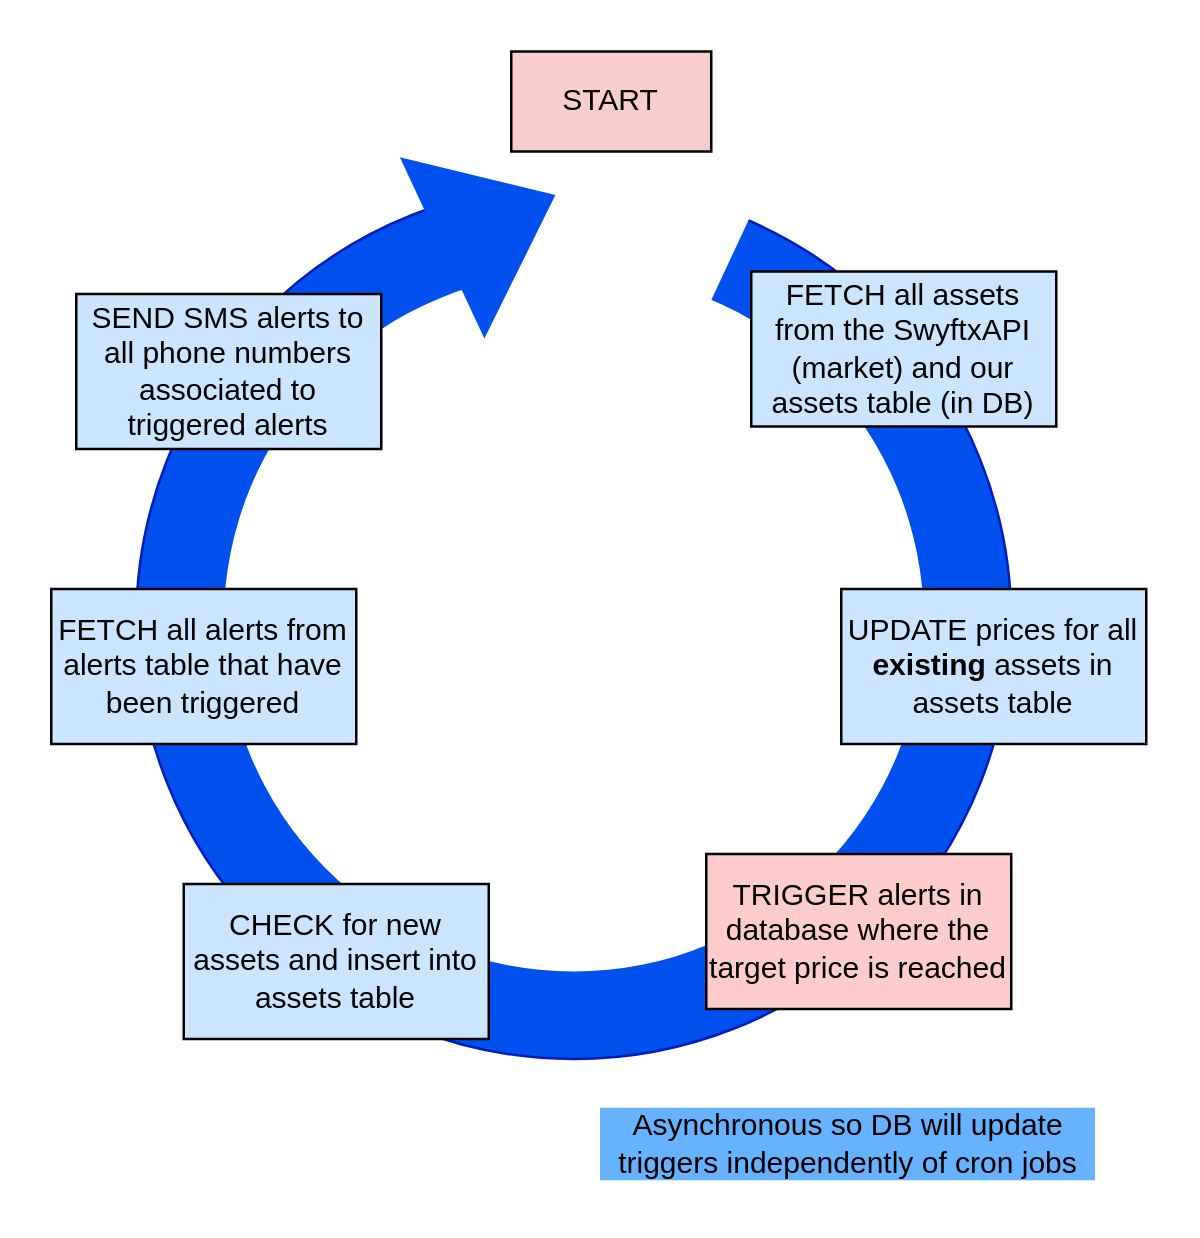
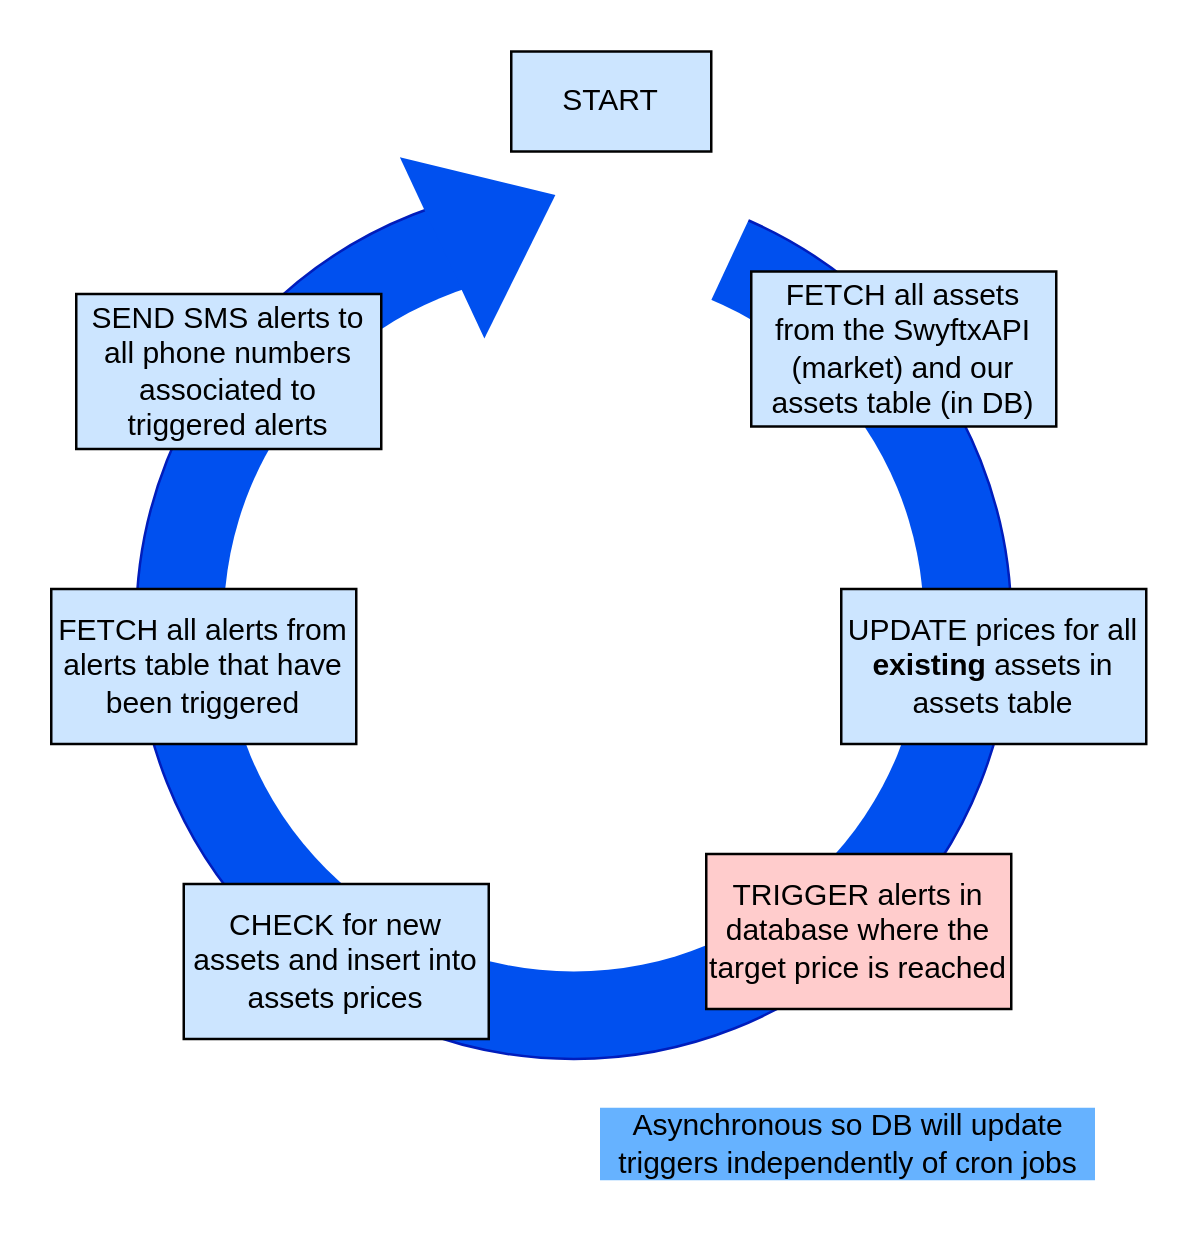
(611, 101) -> (611, 101)
(336, 961) -> (336, 961)
